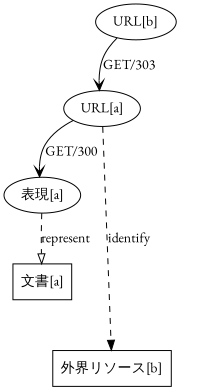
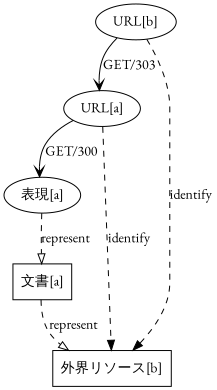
none -> (170, 193)
none -> (45, 325)
